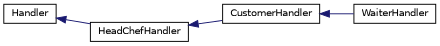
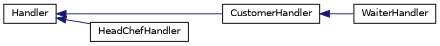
(210, 22) -> (144, 14)
